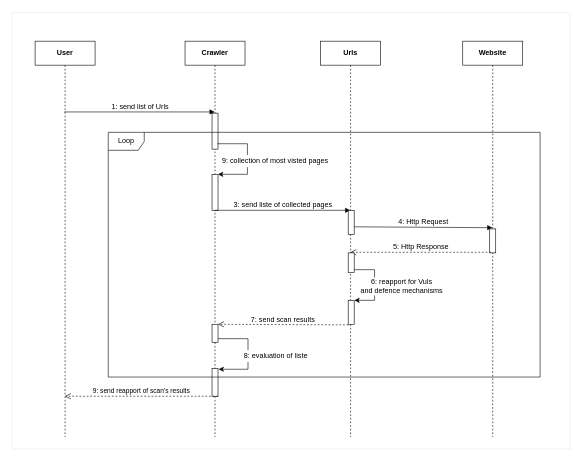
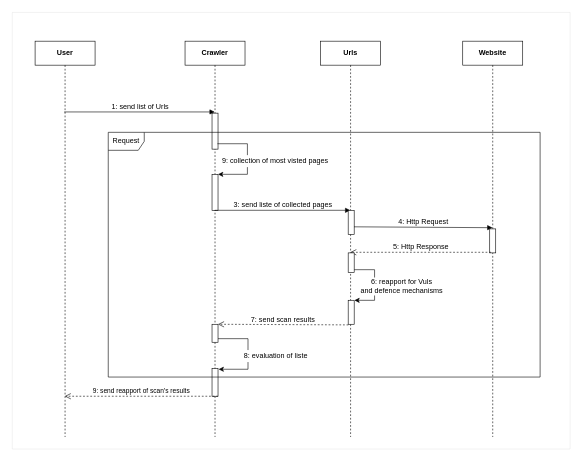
(126, 141) -> (126, 141)
